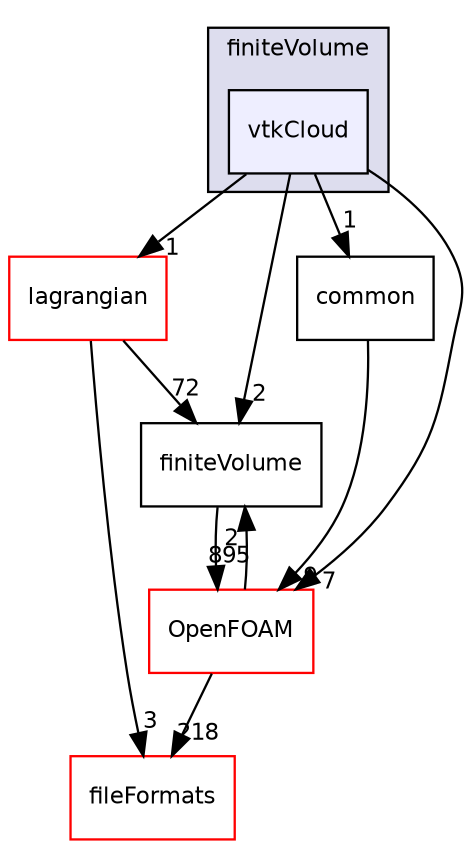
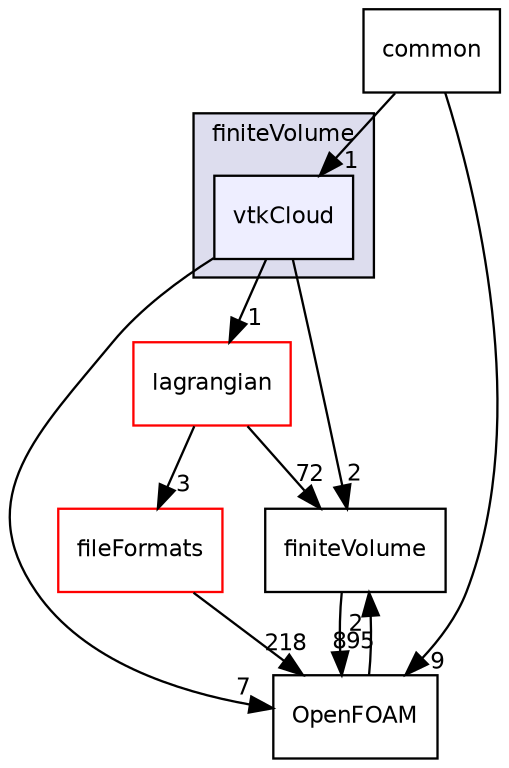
(328, 206) -> (359, 132)
(231, 631) -> (355, 717)
(197, 704) -> (239, 627)
